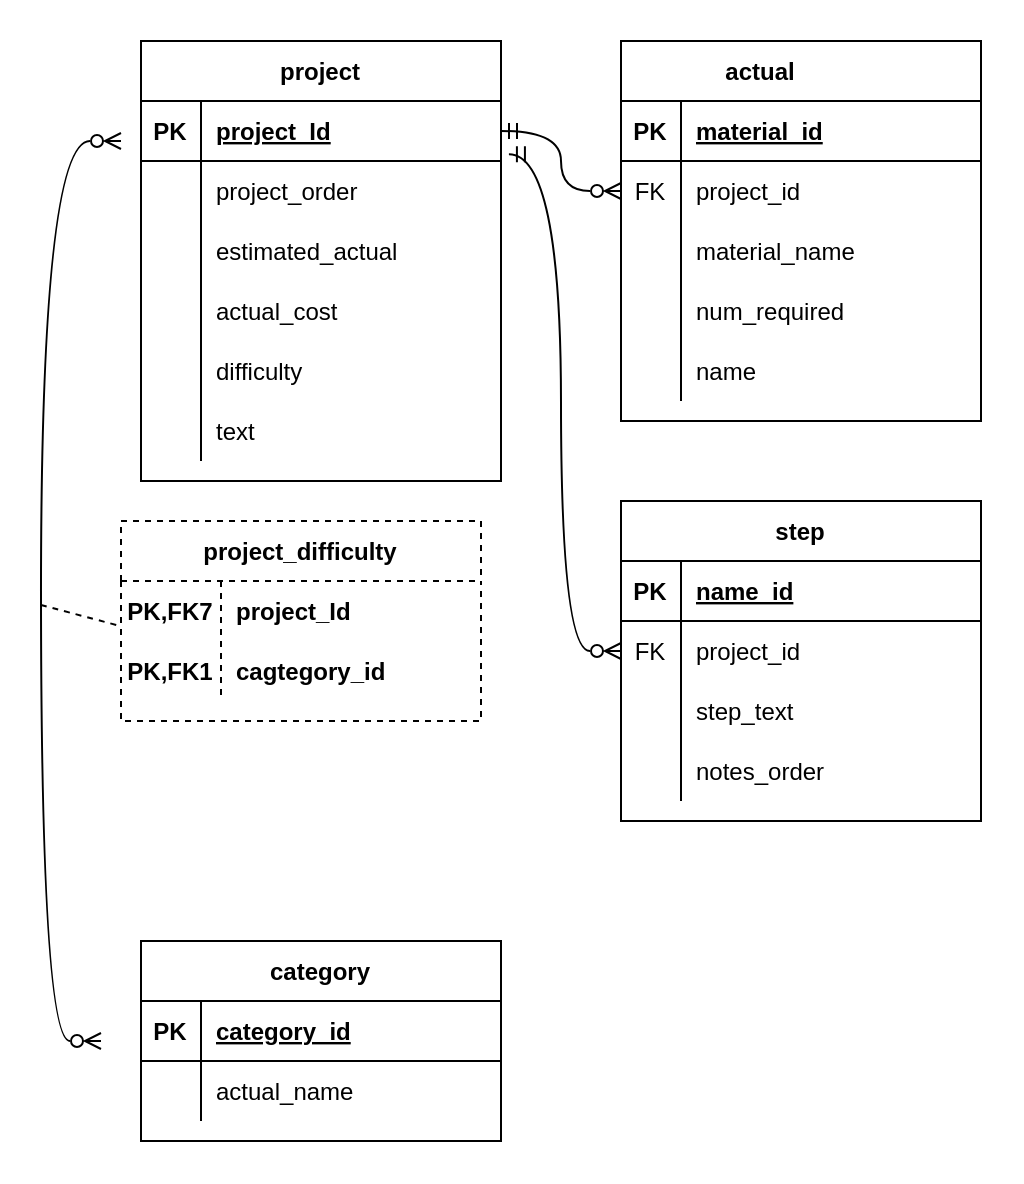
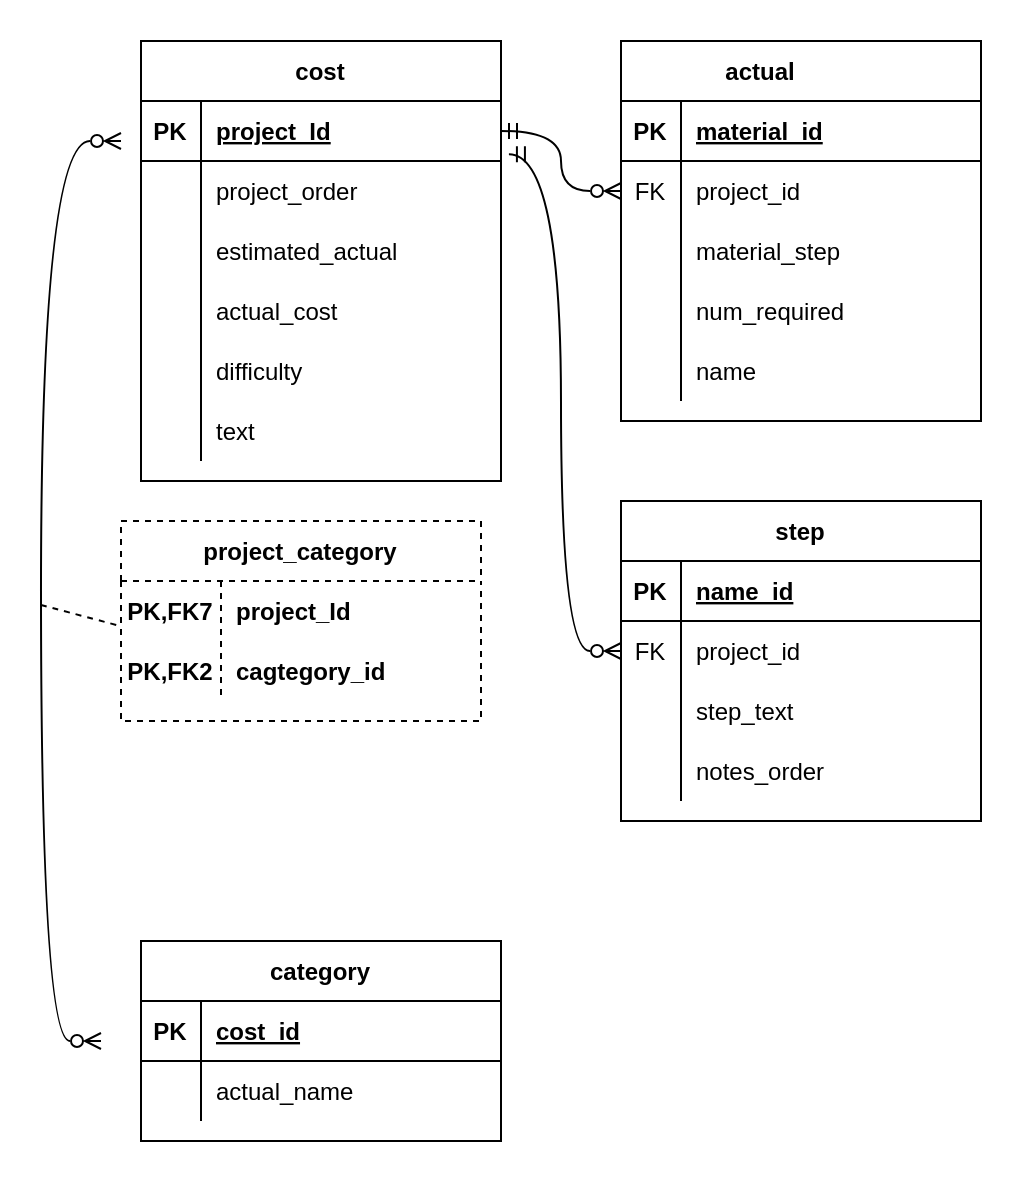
(320, 72) -> (320, 72)
(777, 252) -> (777, 252)
(300, 552) -> (300, 552)
(170, 672) -> (170, 672)
(287, 1032) -> (260, 1032)
